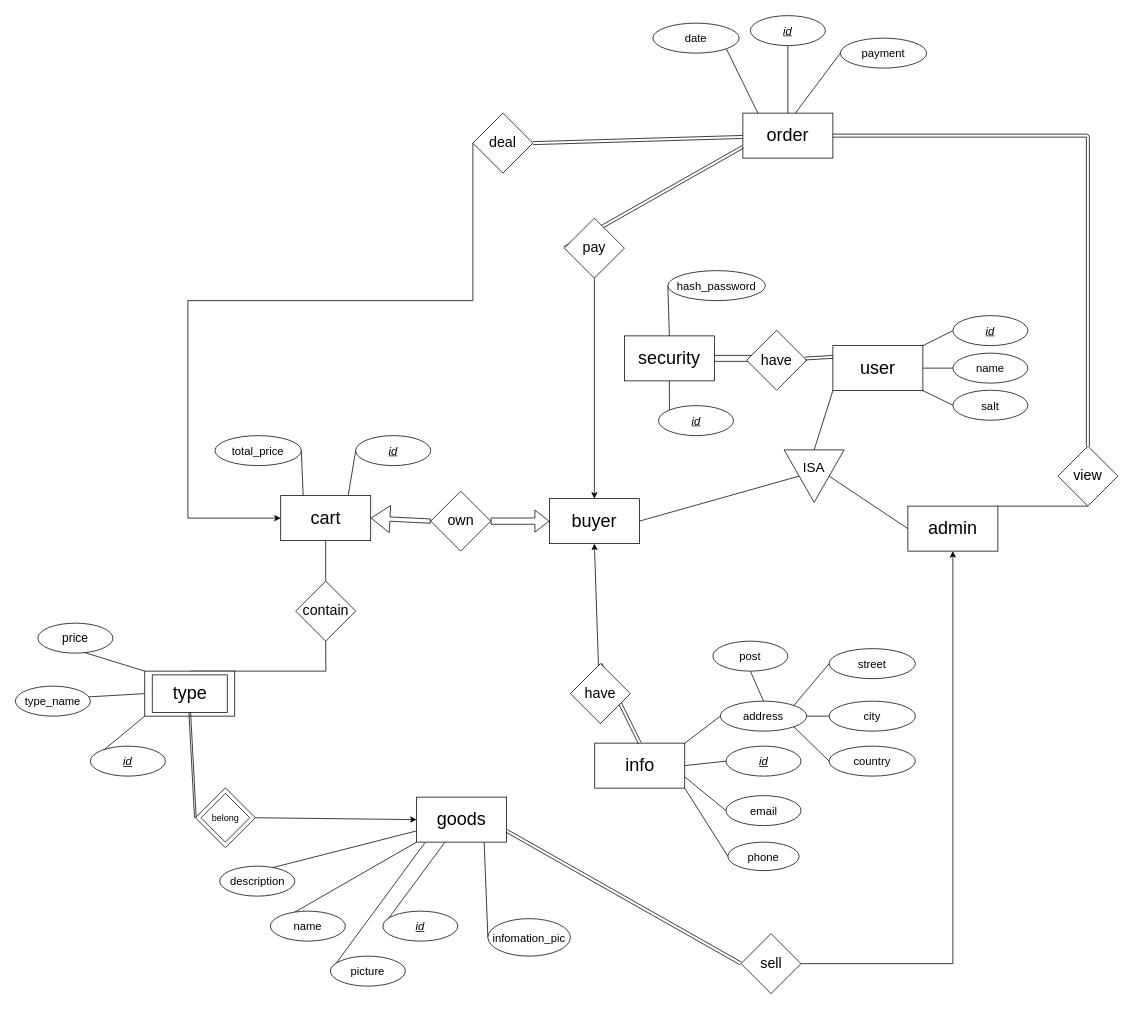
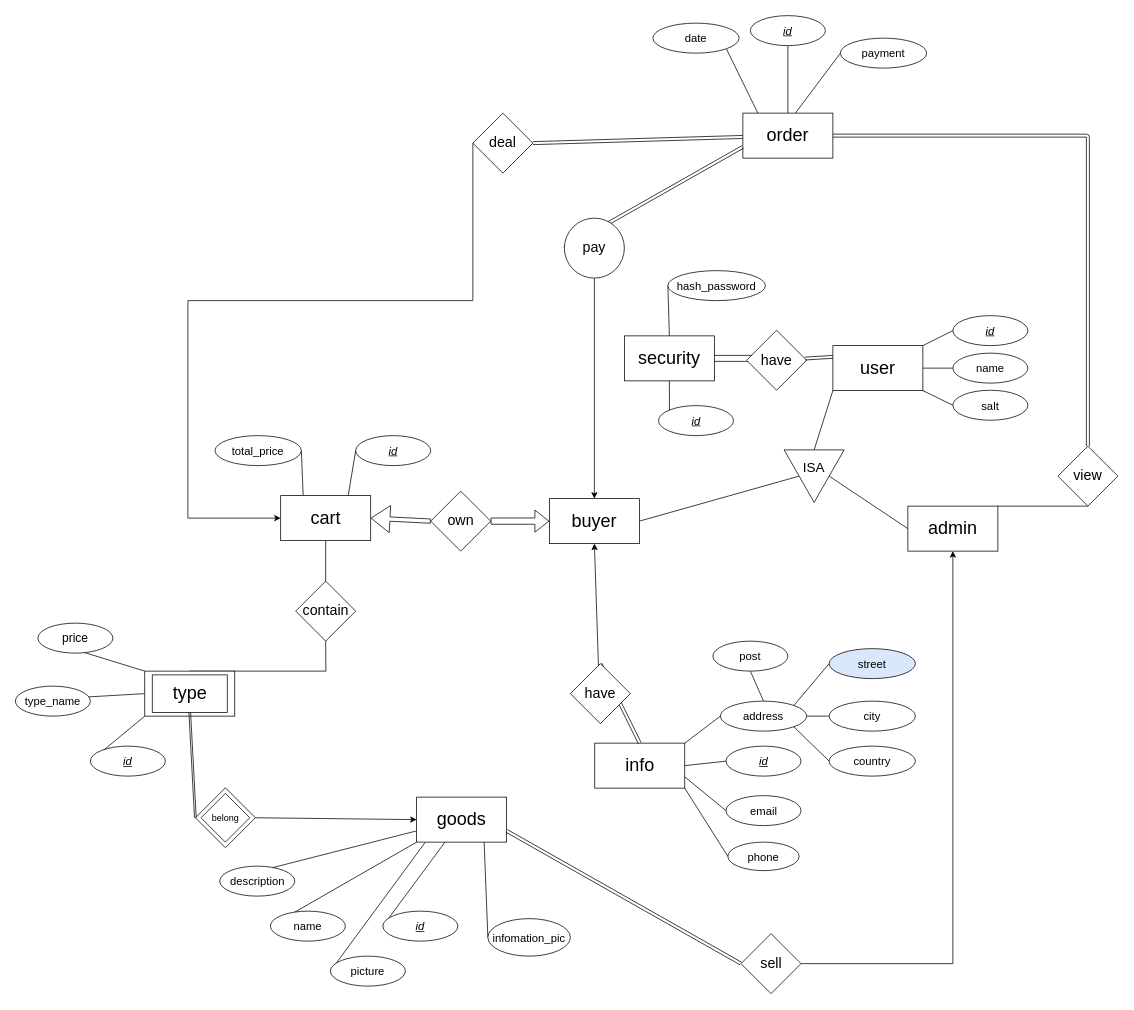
(594, 248) -> (594, 248)
(872, 663) -> (872, 663)
